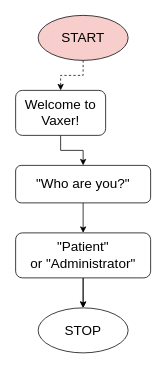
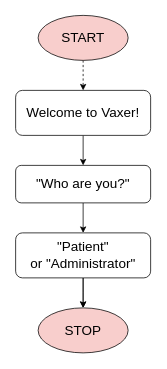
(60, 113) -> (83, 113)
(83, 330) -> (83, 330)
